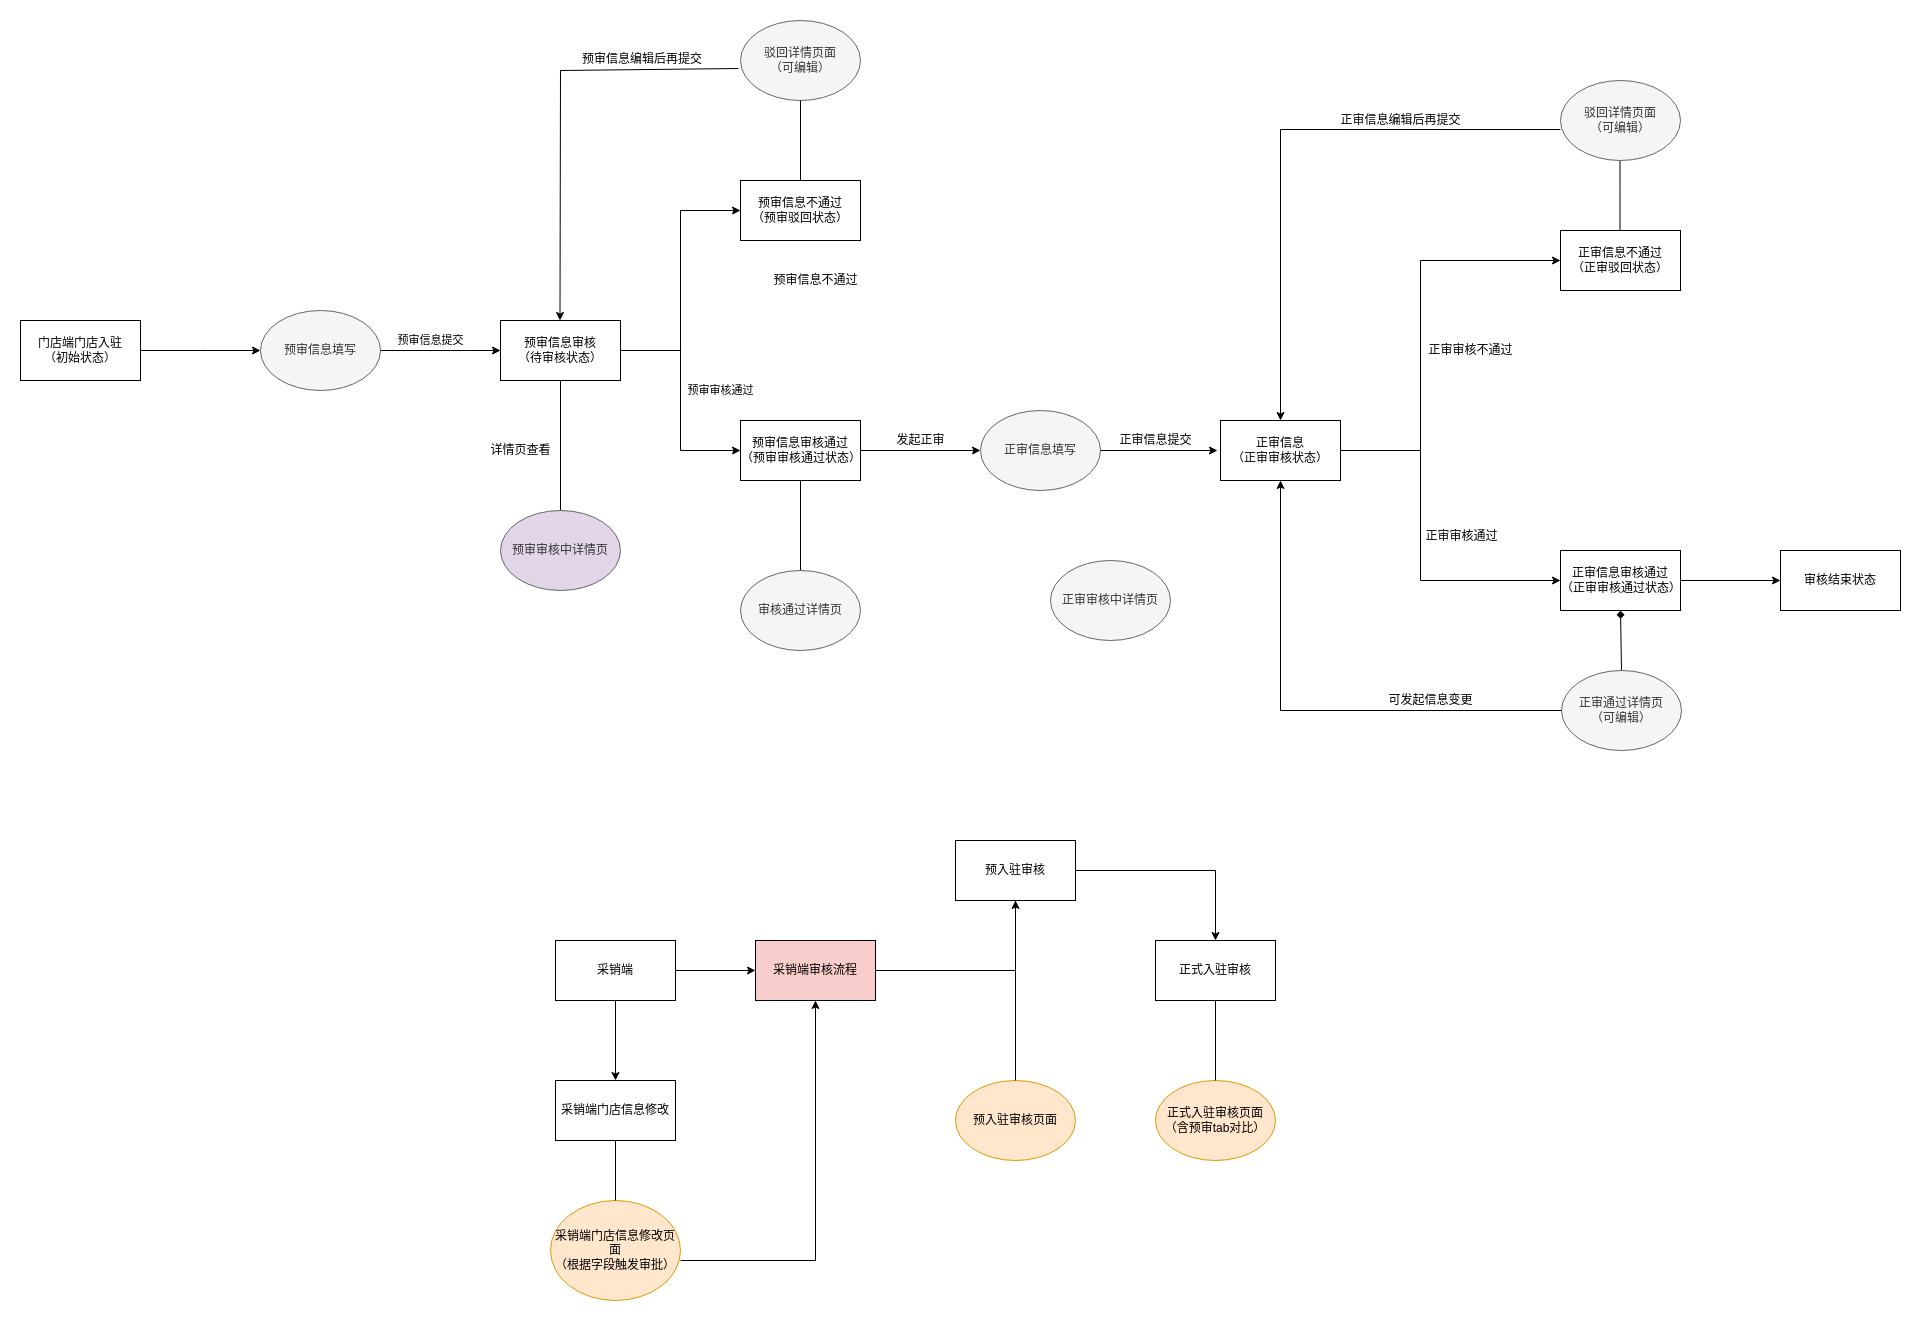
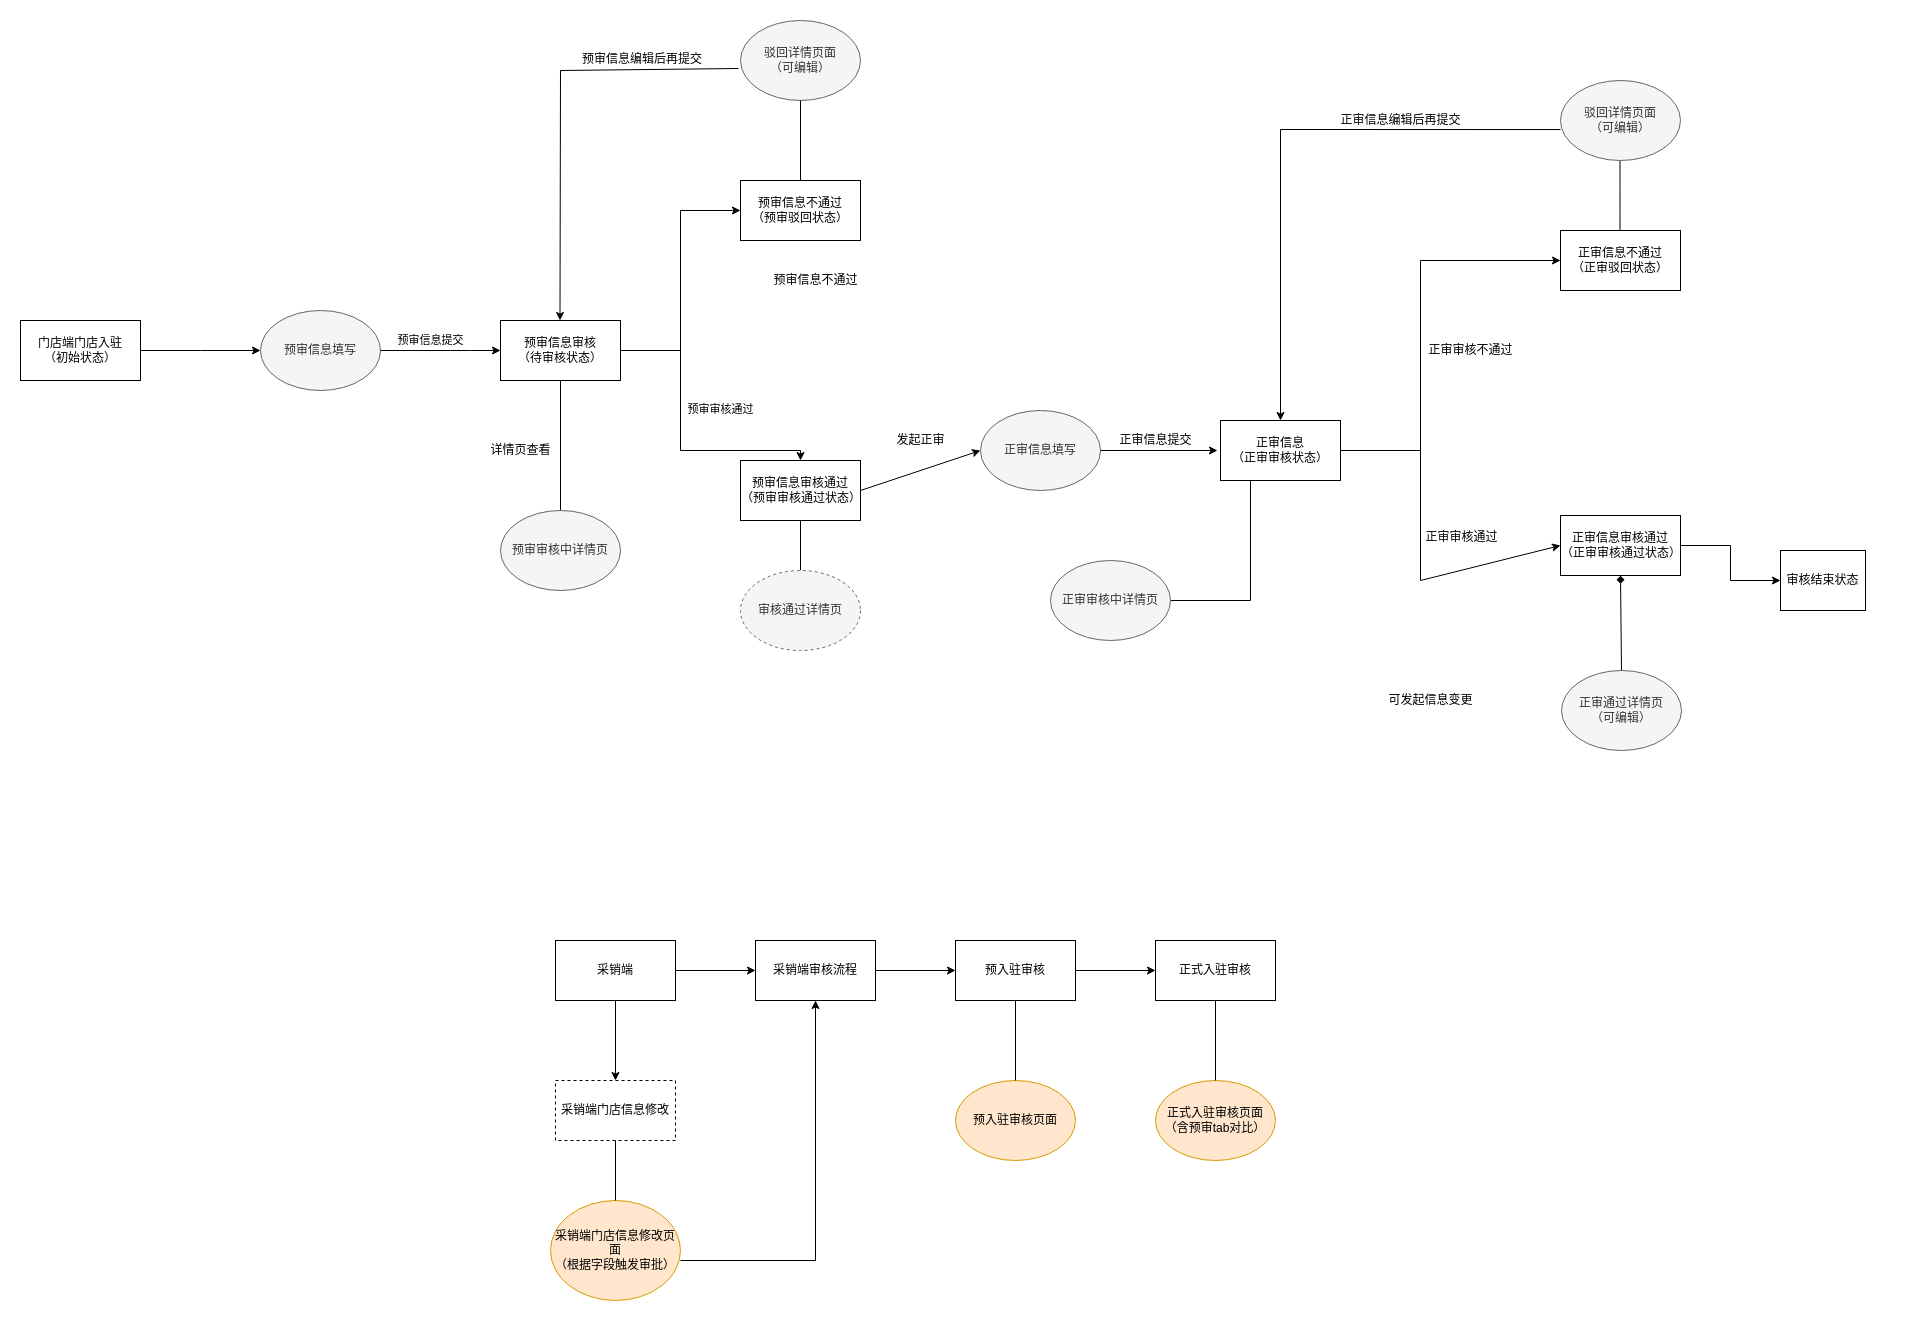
(801, 451) -> (801, 491)
(561, 551) -> (561, 551)
none -> (1251, 581)
(1621, 581) -> (1621, 546)
(1841, 581) -> (1823, 581)
(801, 611) -> (801, 611)
(1310, 711) -> none
(1016, 871) -> (1016, 971)
(816, 971) -> (816, 971)
(616, 1111) -> (616, 1111)
